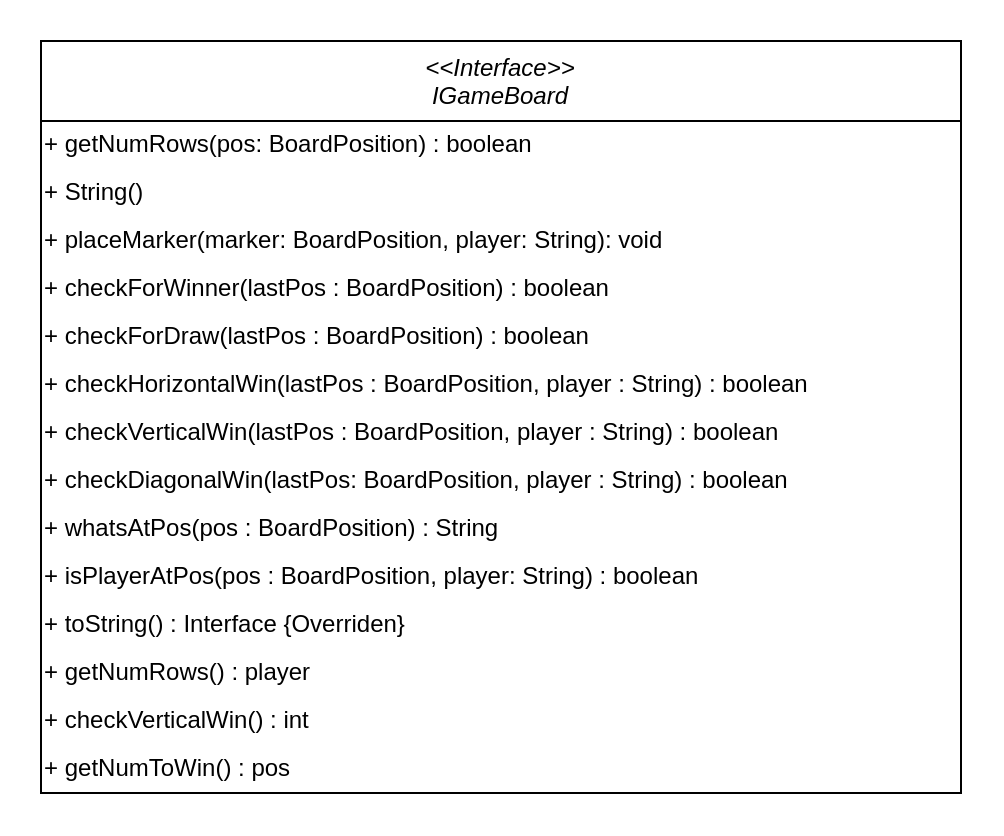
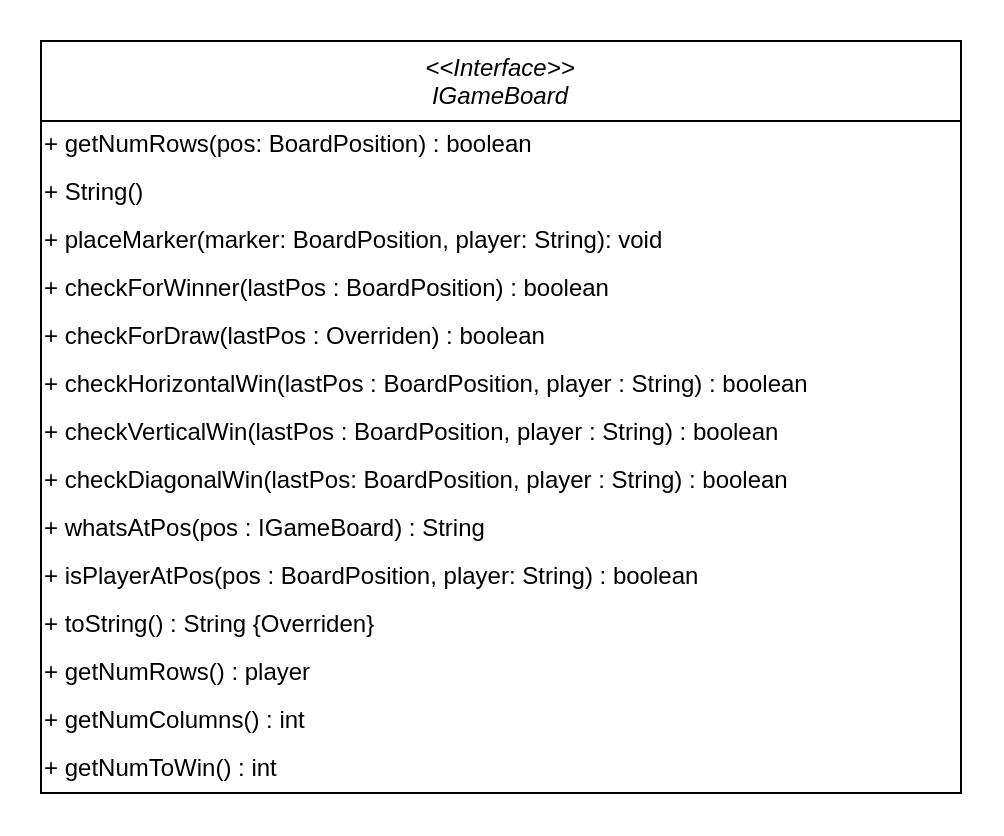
(340, 337) -> (316, 337)
(296, 529) -> (282, 529)
(265, 625) -> (242, 625)
(195, 721) -> (181, 721)
(171, 769) -> (167, 769)
